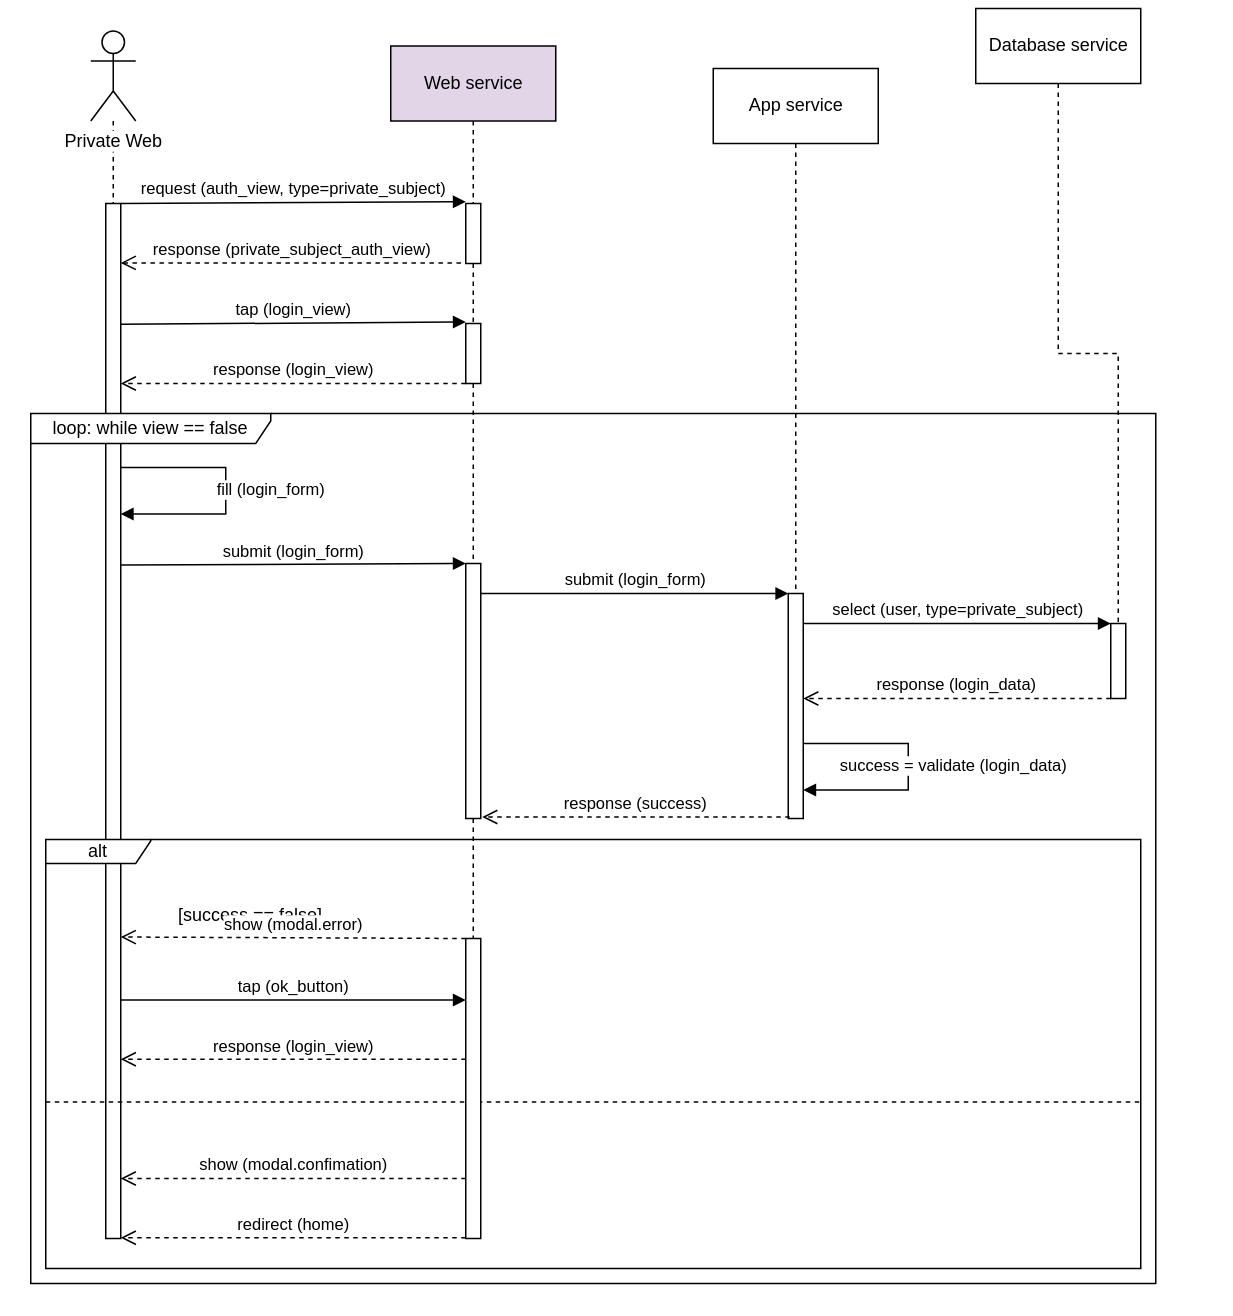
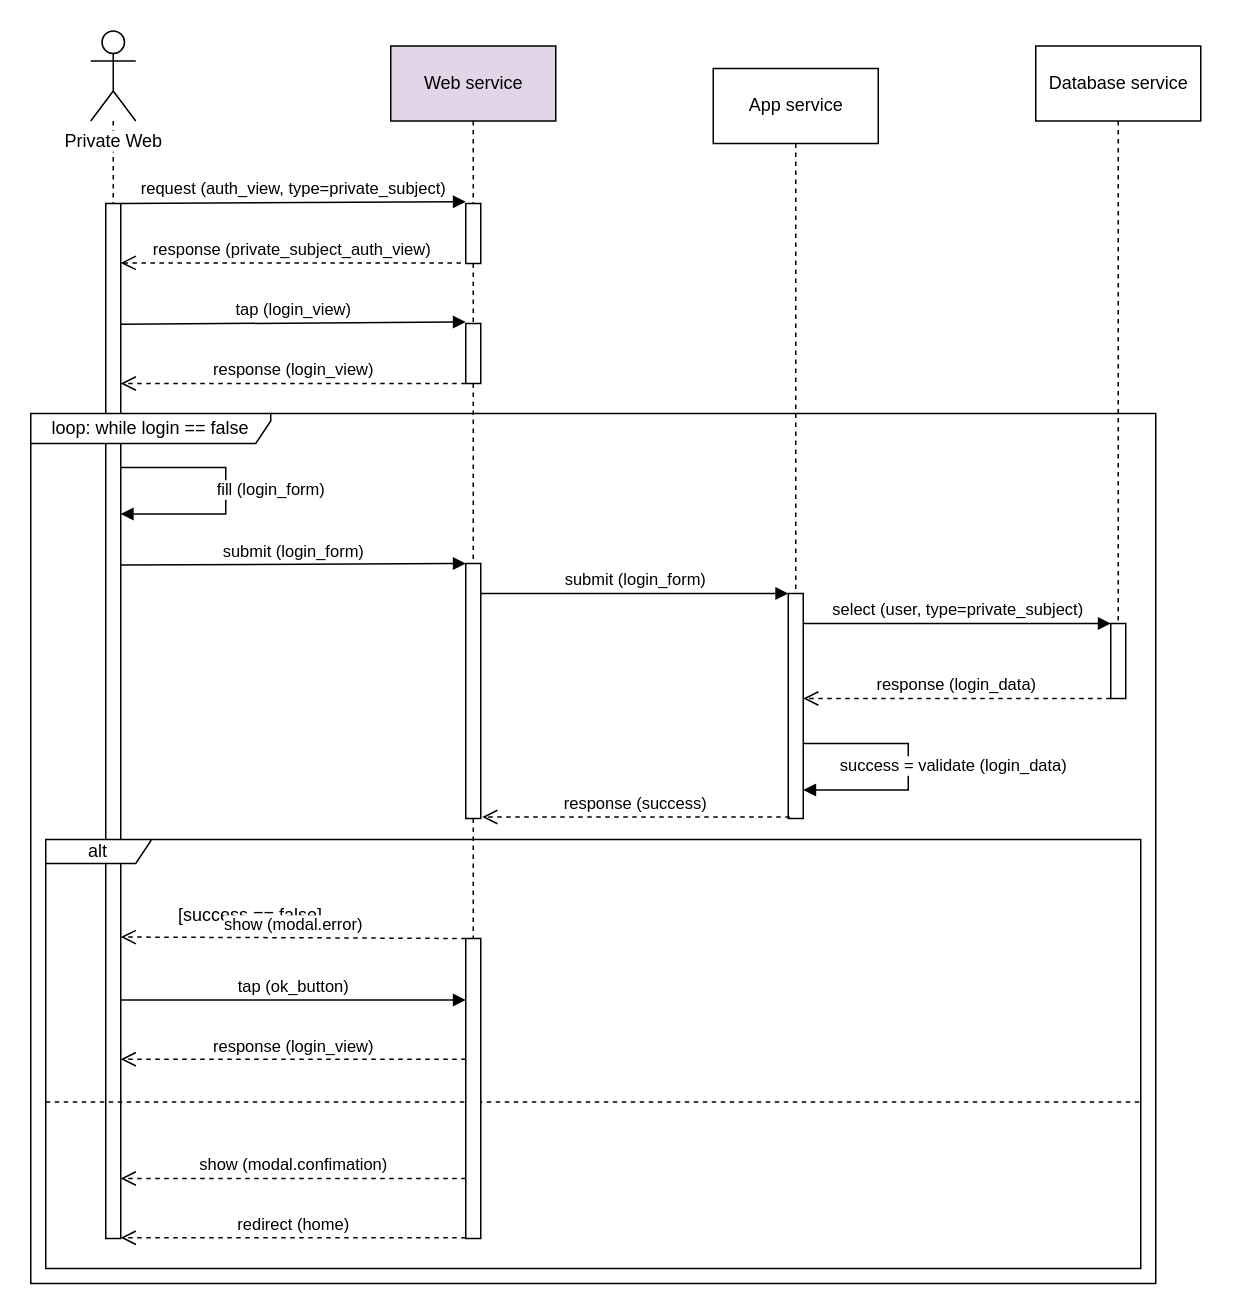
(1058, 46) -> (1118, 83)
(151, 428) -> (151, 428)
